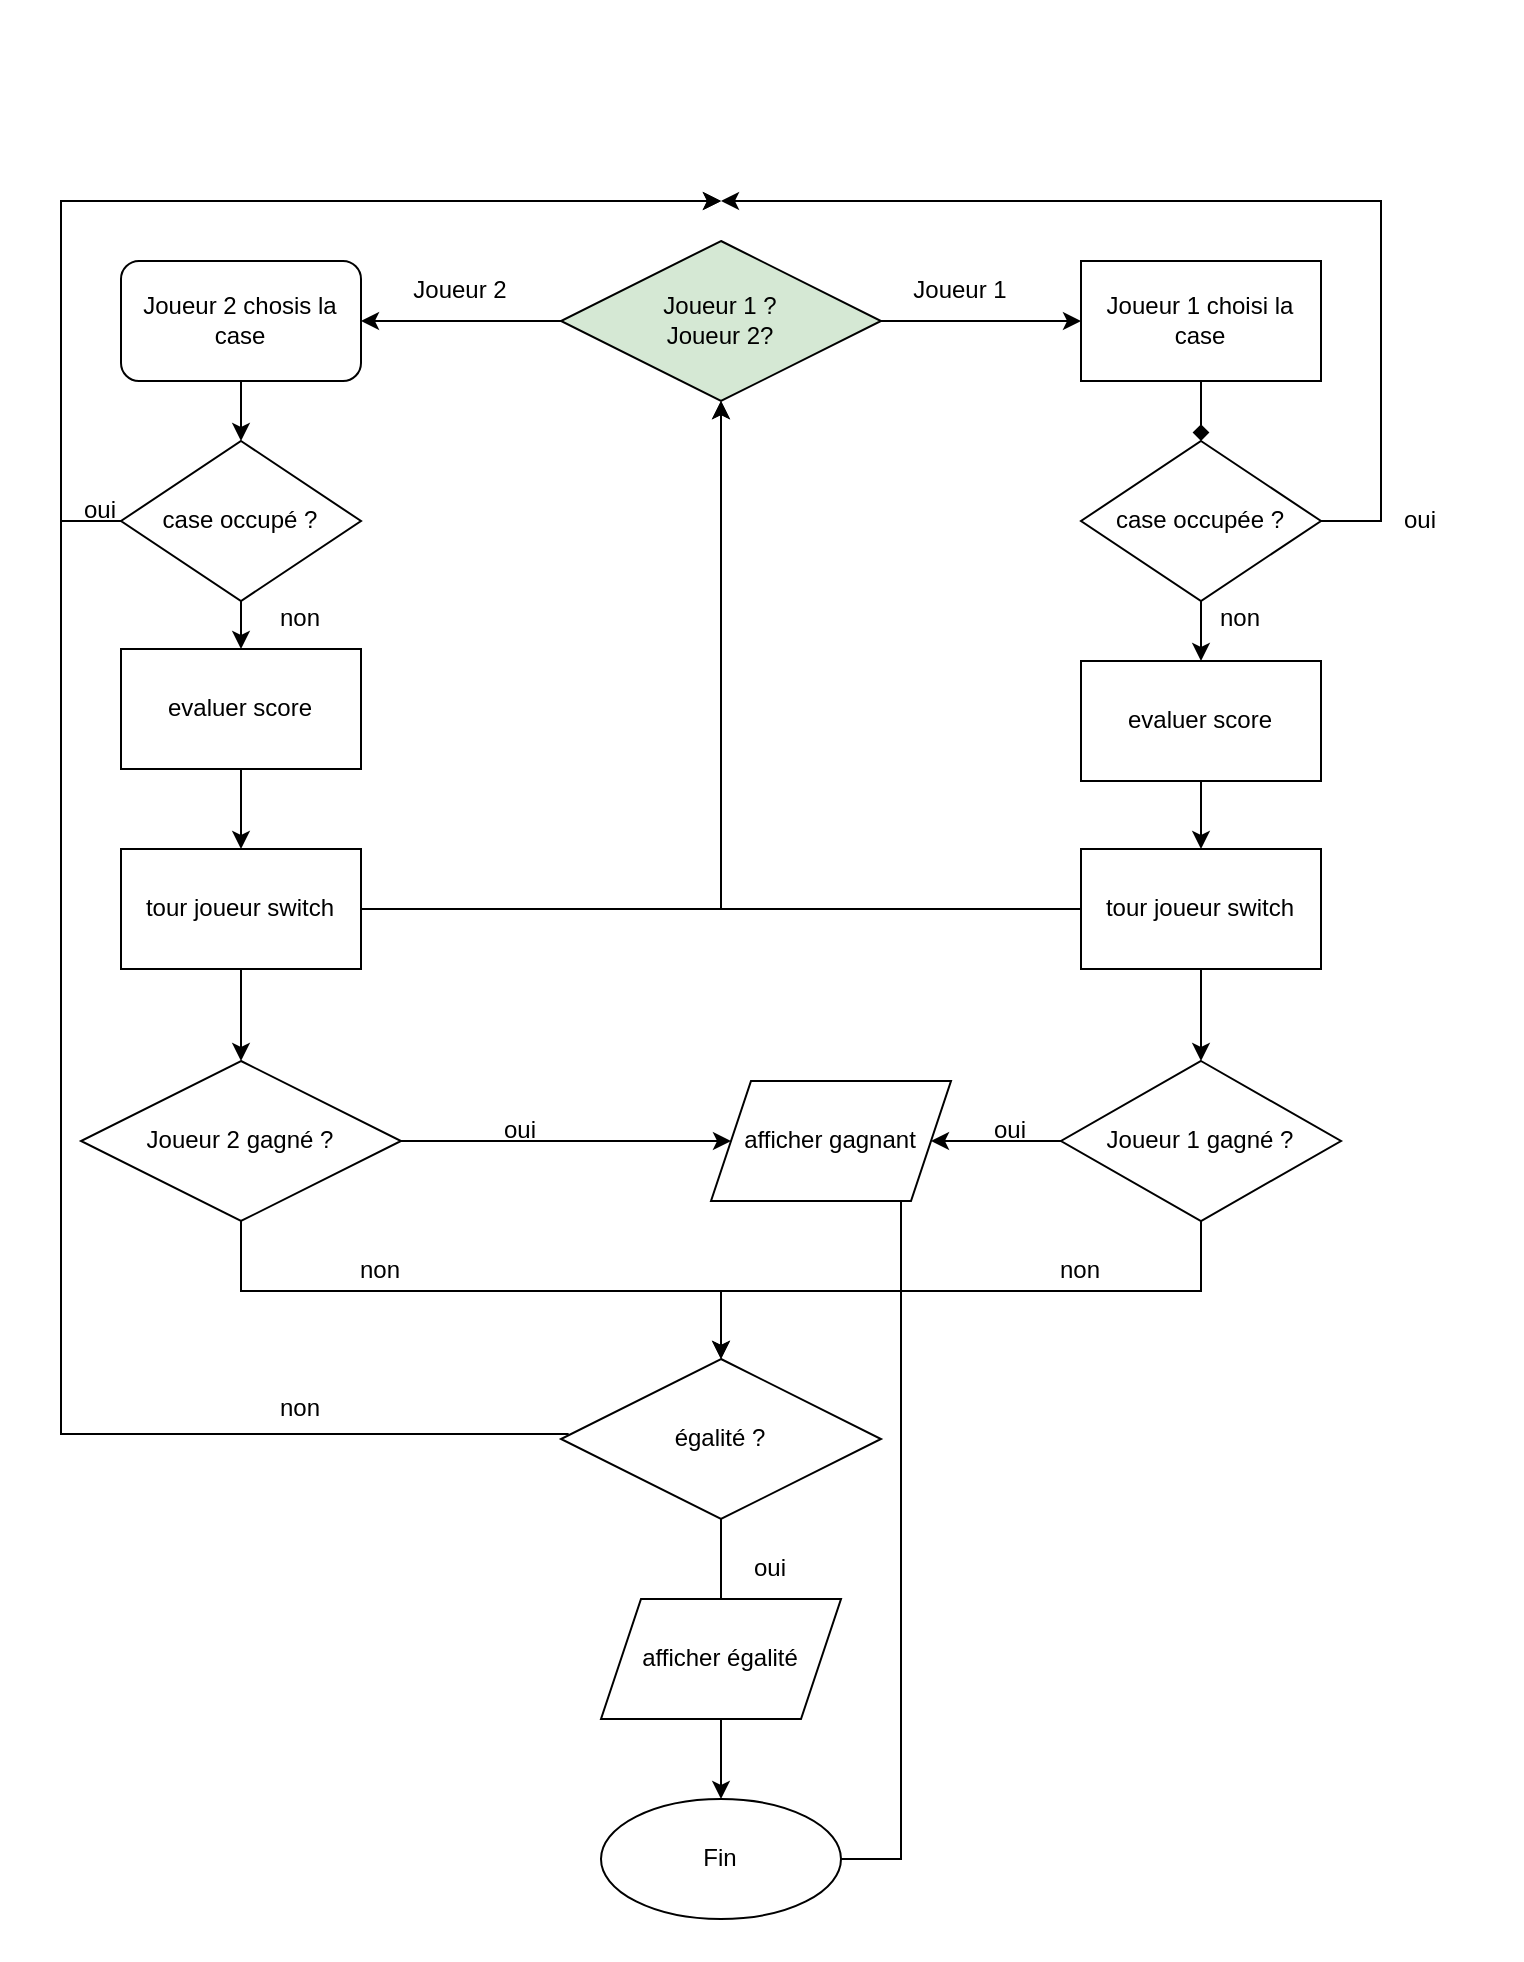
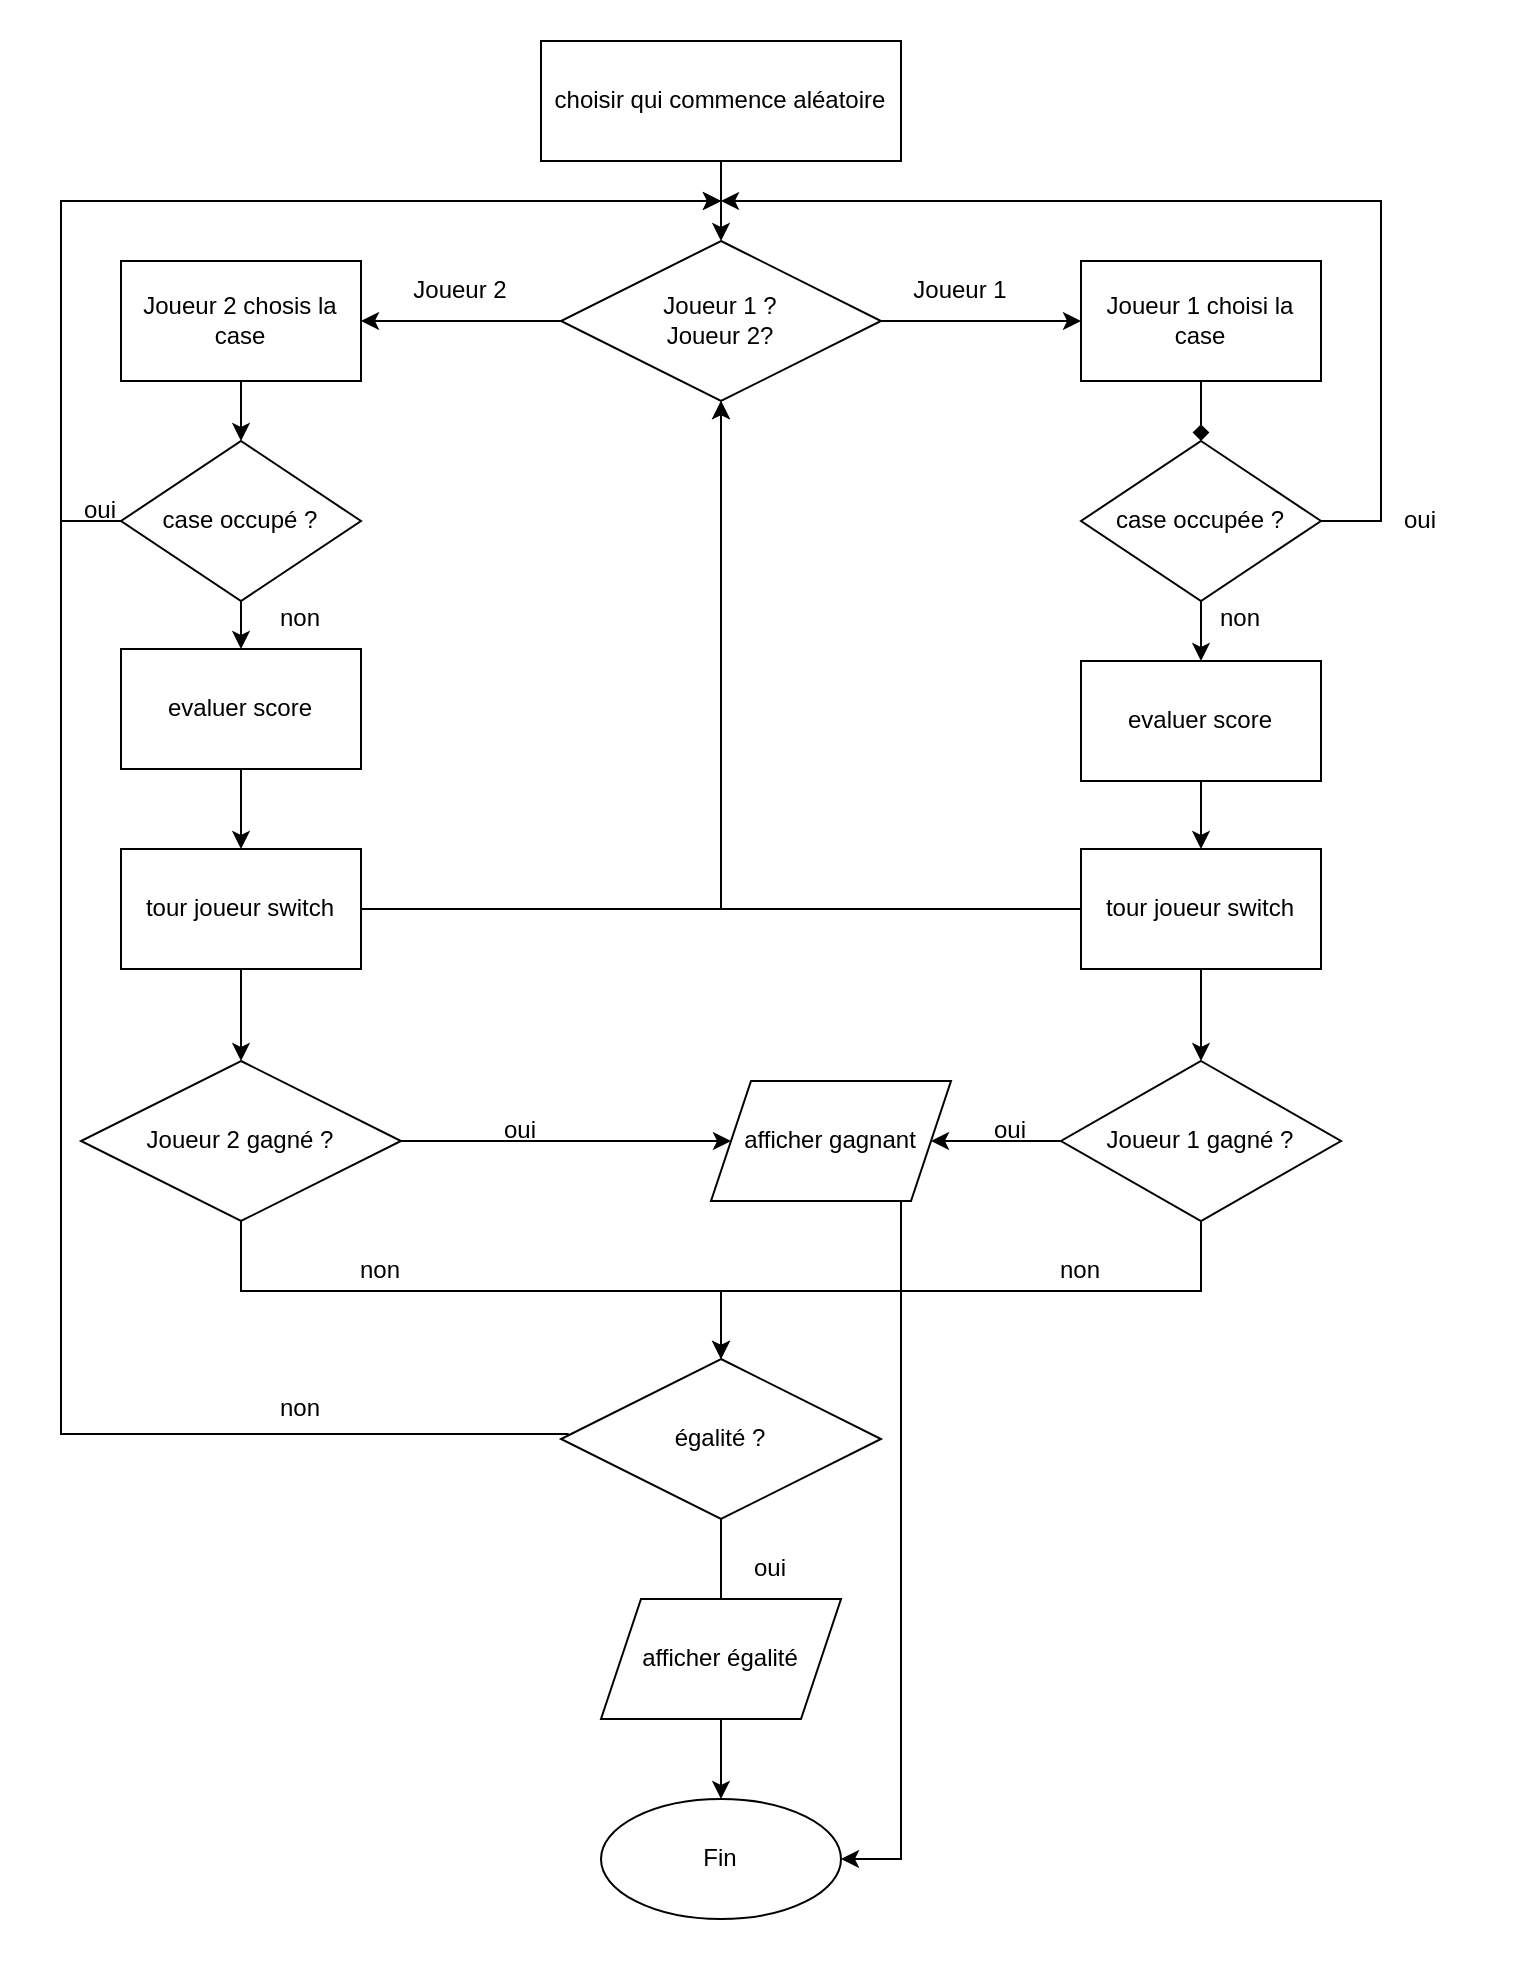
none -> (721, 101)
none -> (721, 194)
(241, 321) -> (241, 321)
(721, 321) -> (721, 321)
(850, 1859) -> (856, 1859)
